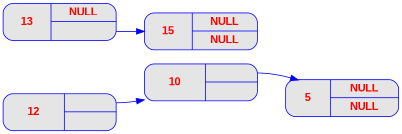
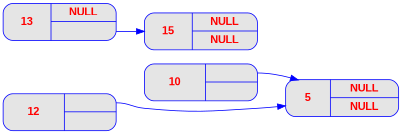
(126, 102) -> (197, 111)
